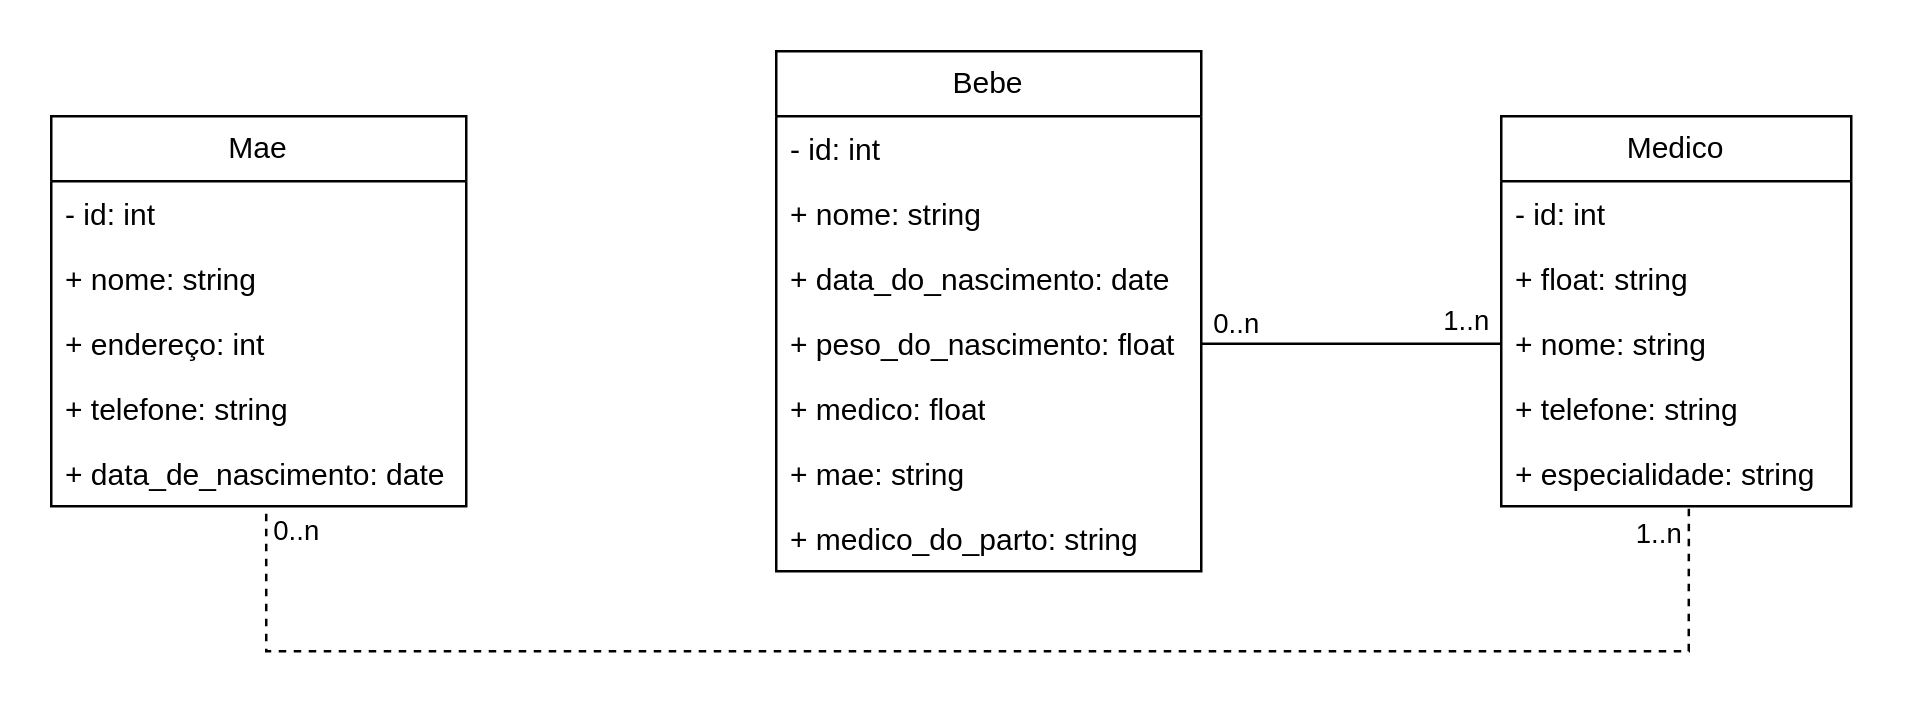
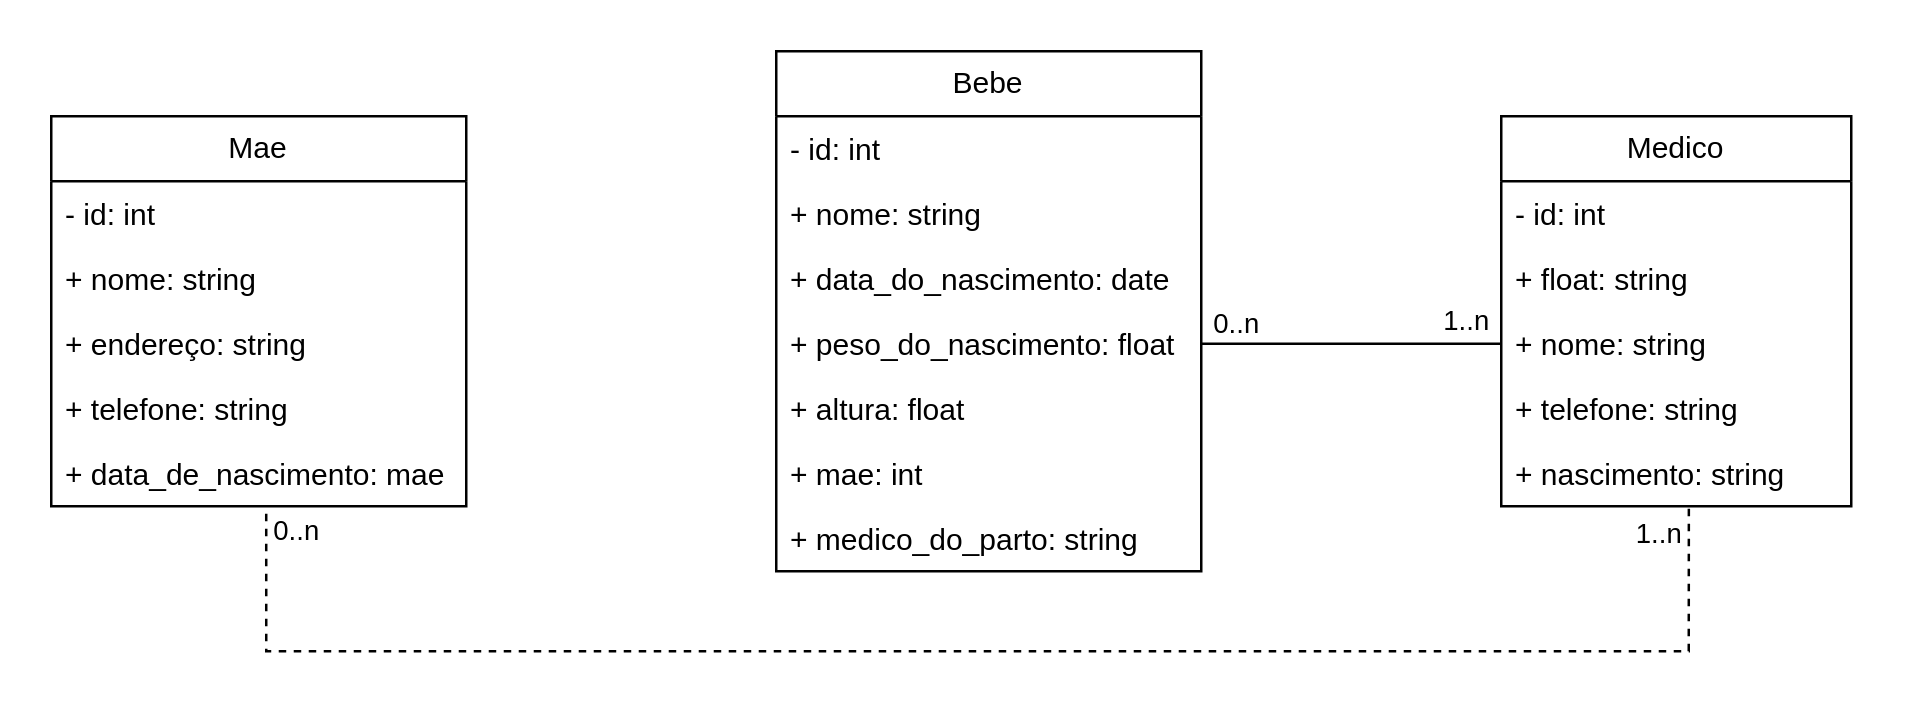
(177, 347) -> (202, 347)
(898, 412) -> (898, 412)
(885, 477) -> (860, 477)
(261, 495) -> (261, 477)
(1679, 495) -> (1665, 477)
